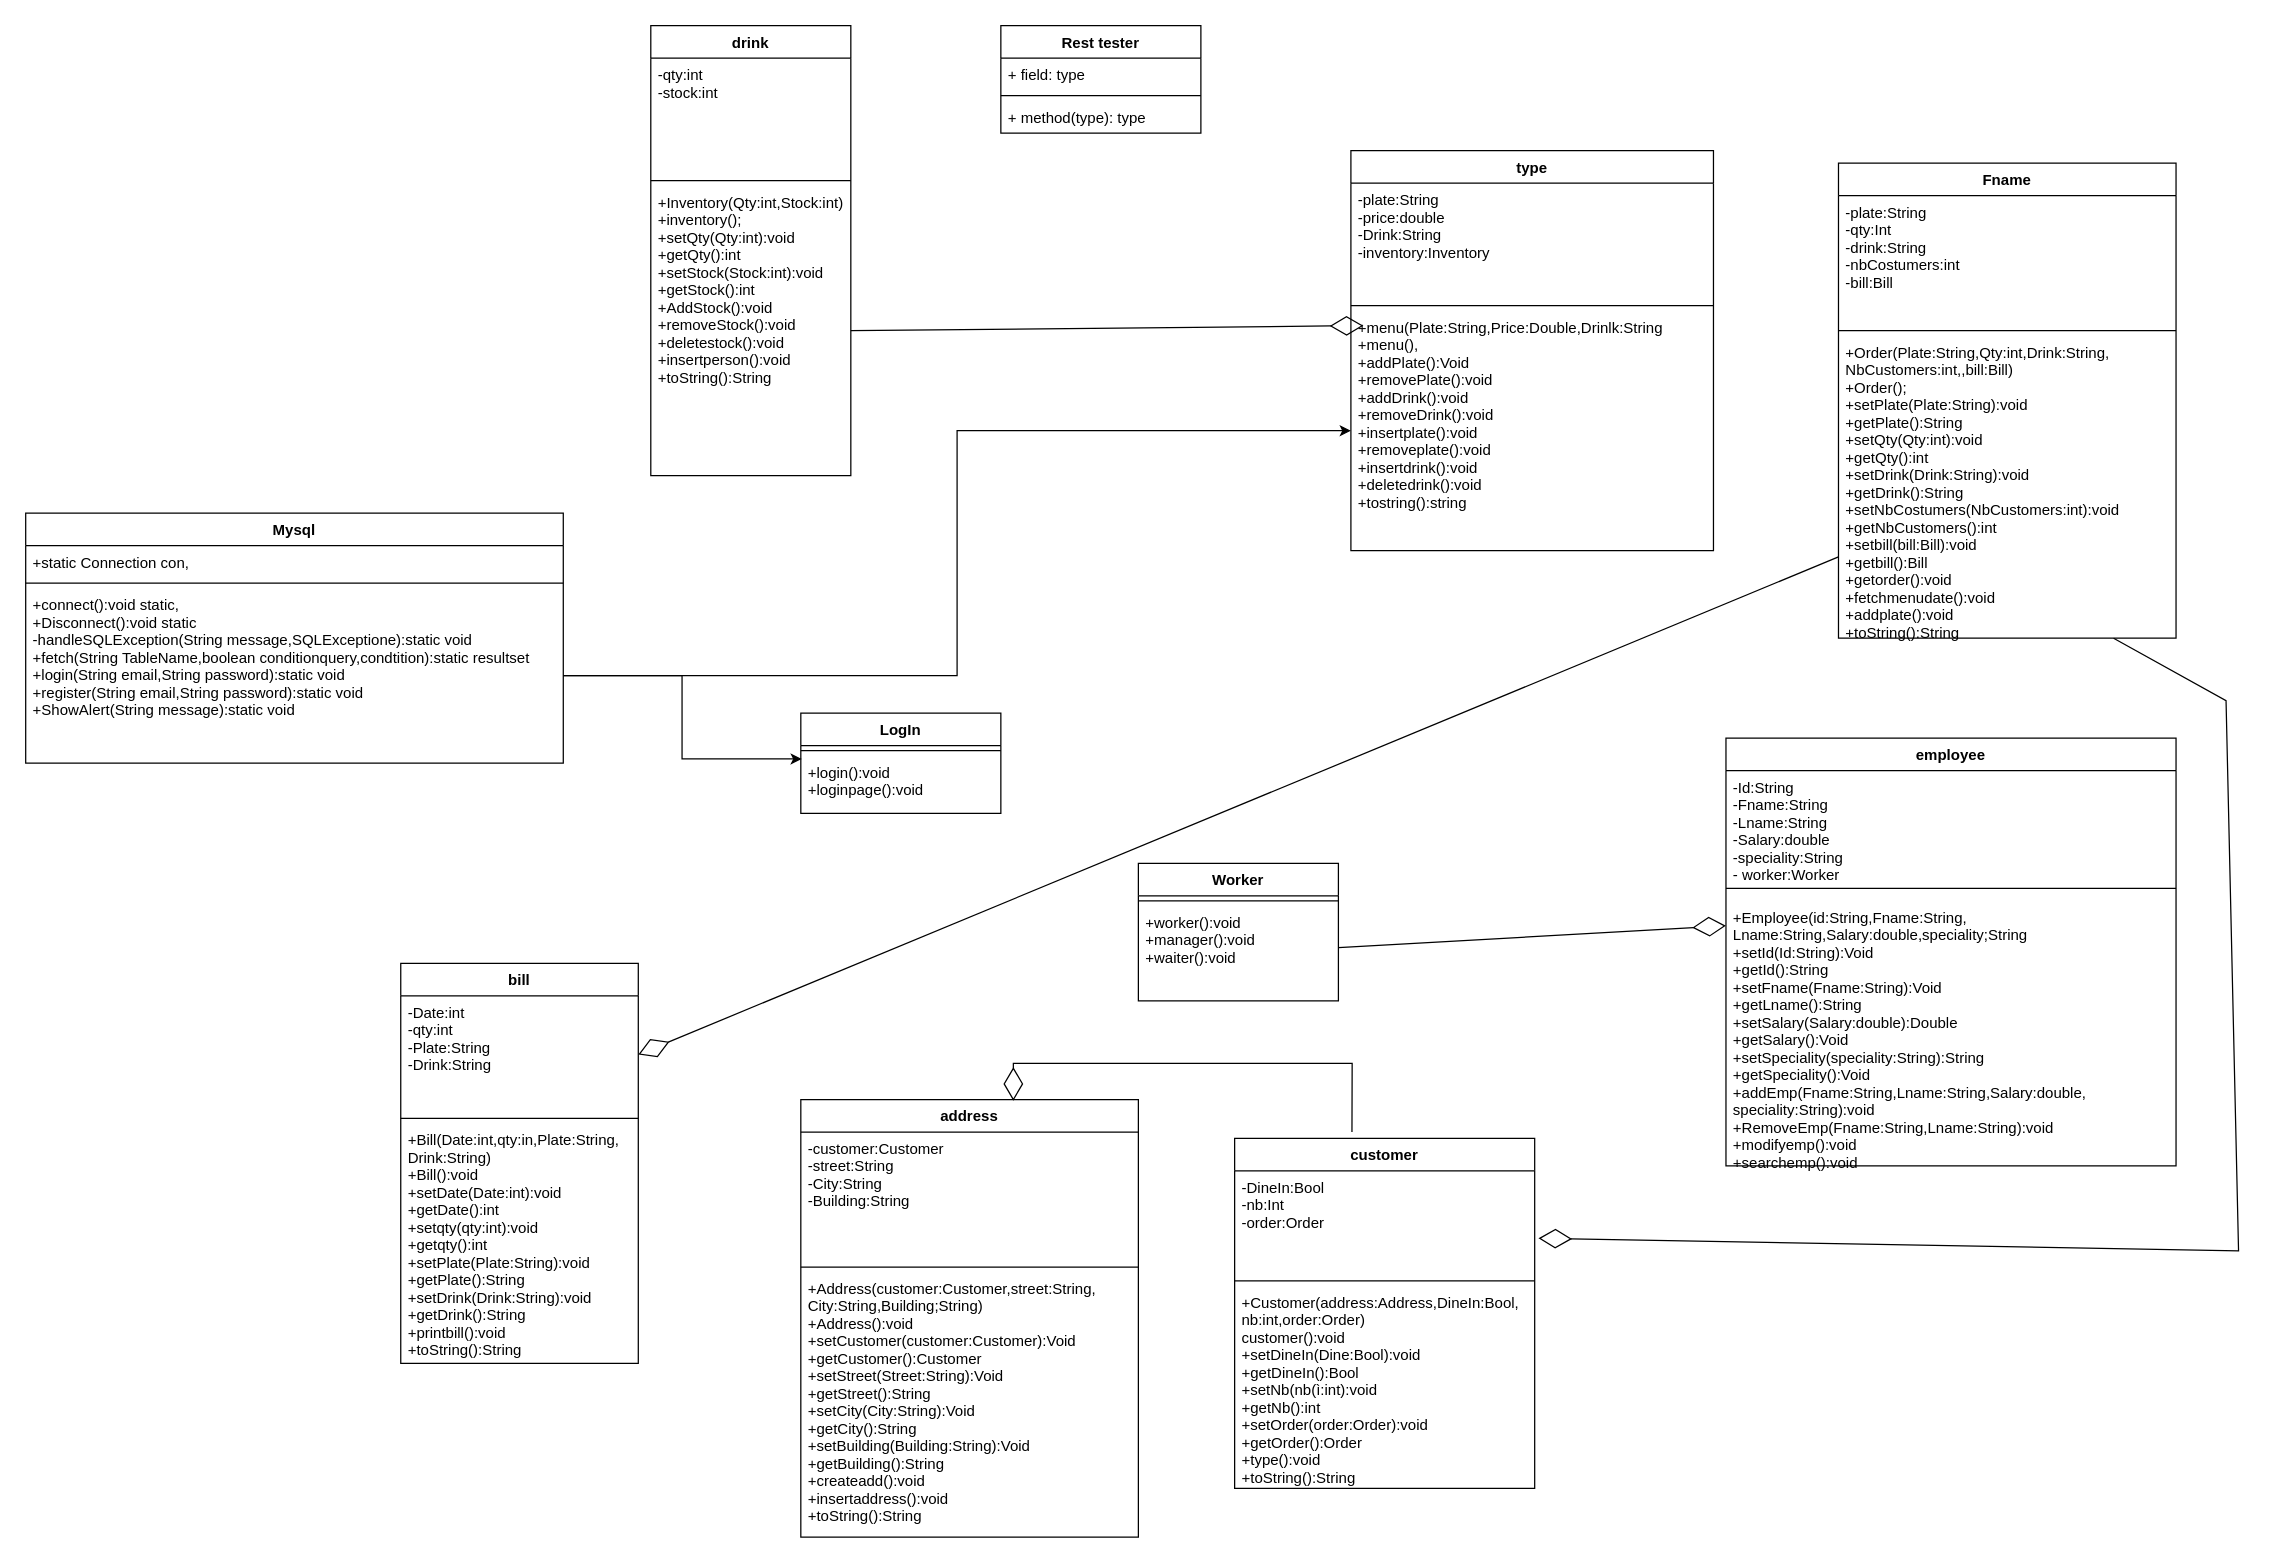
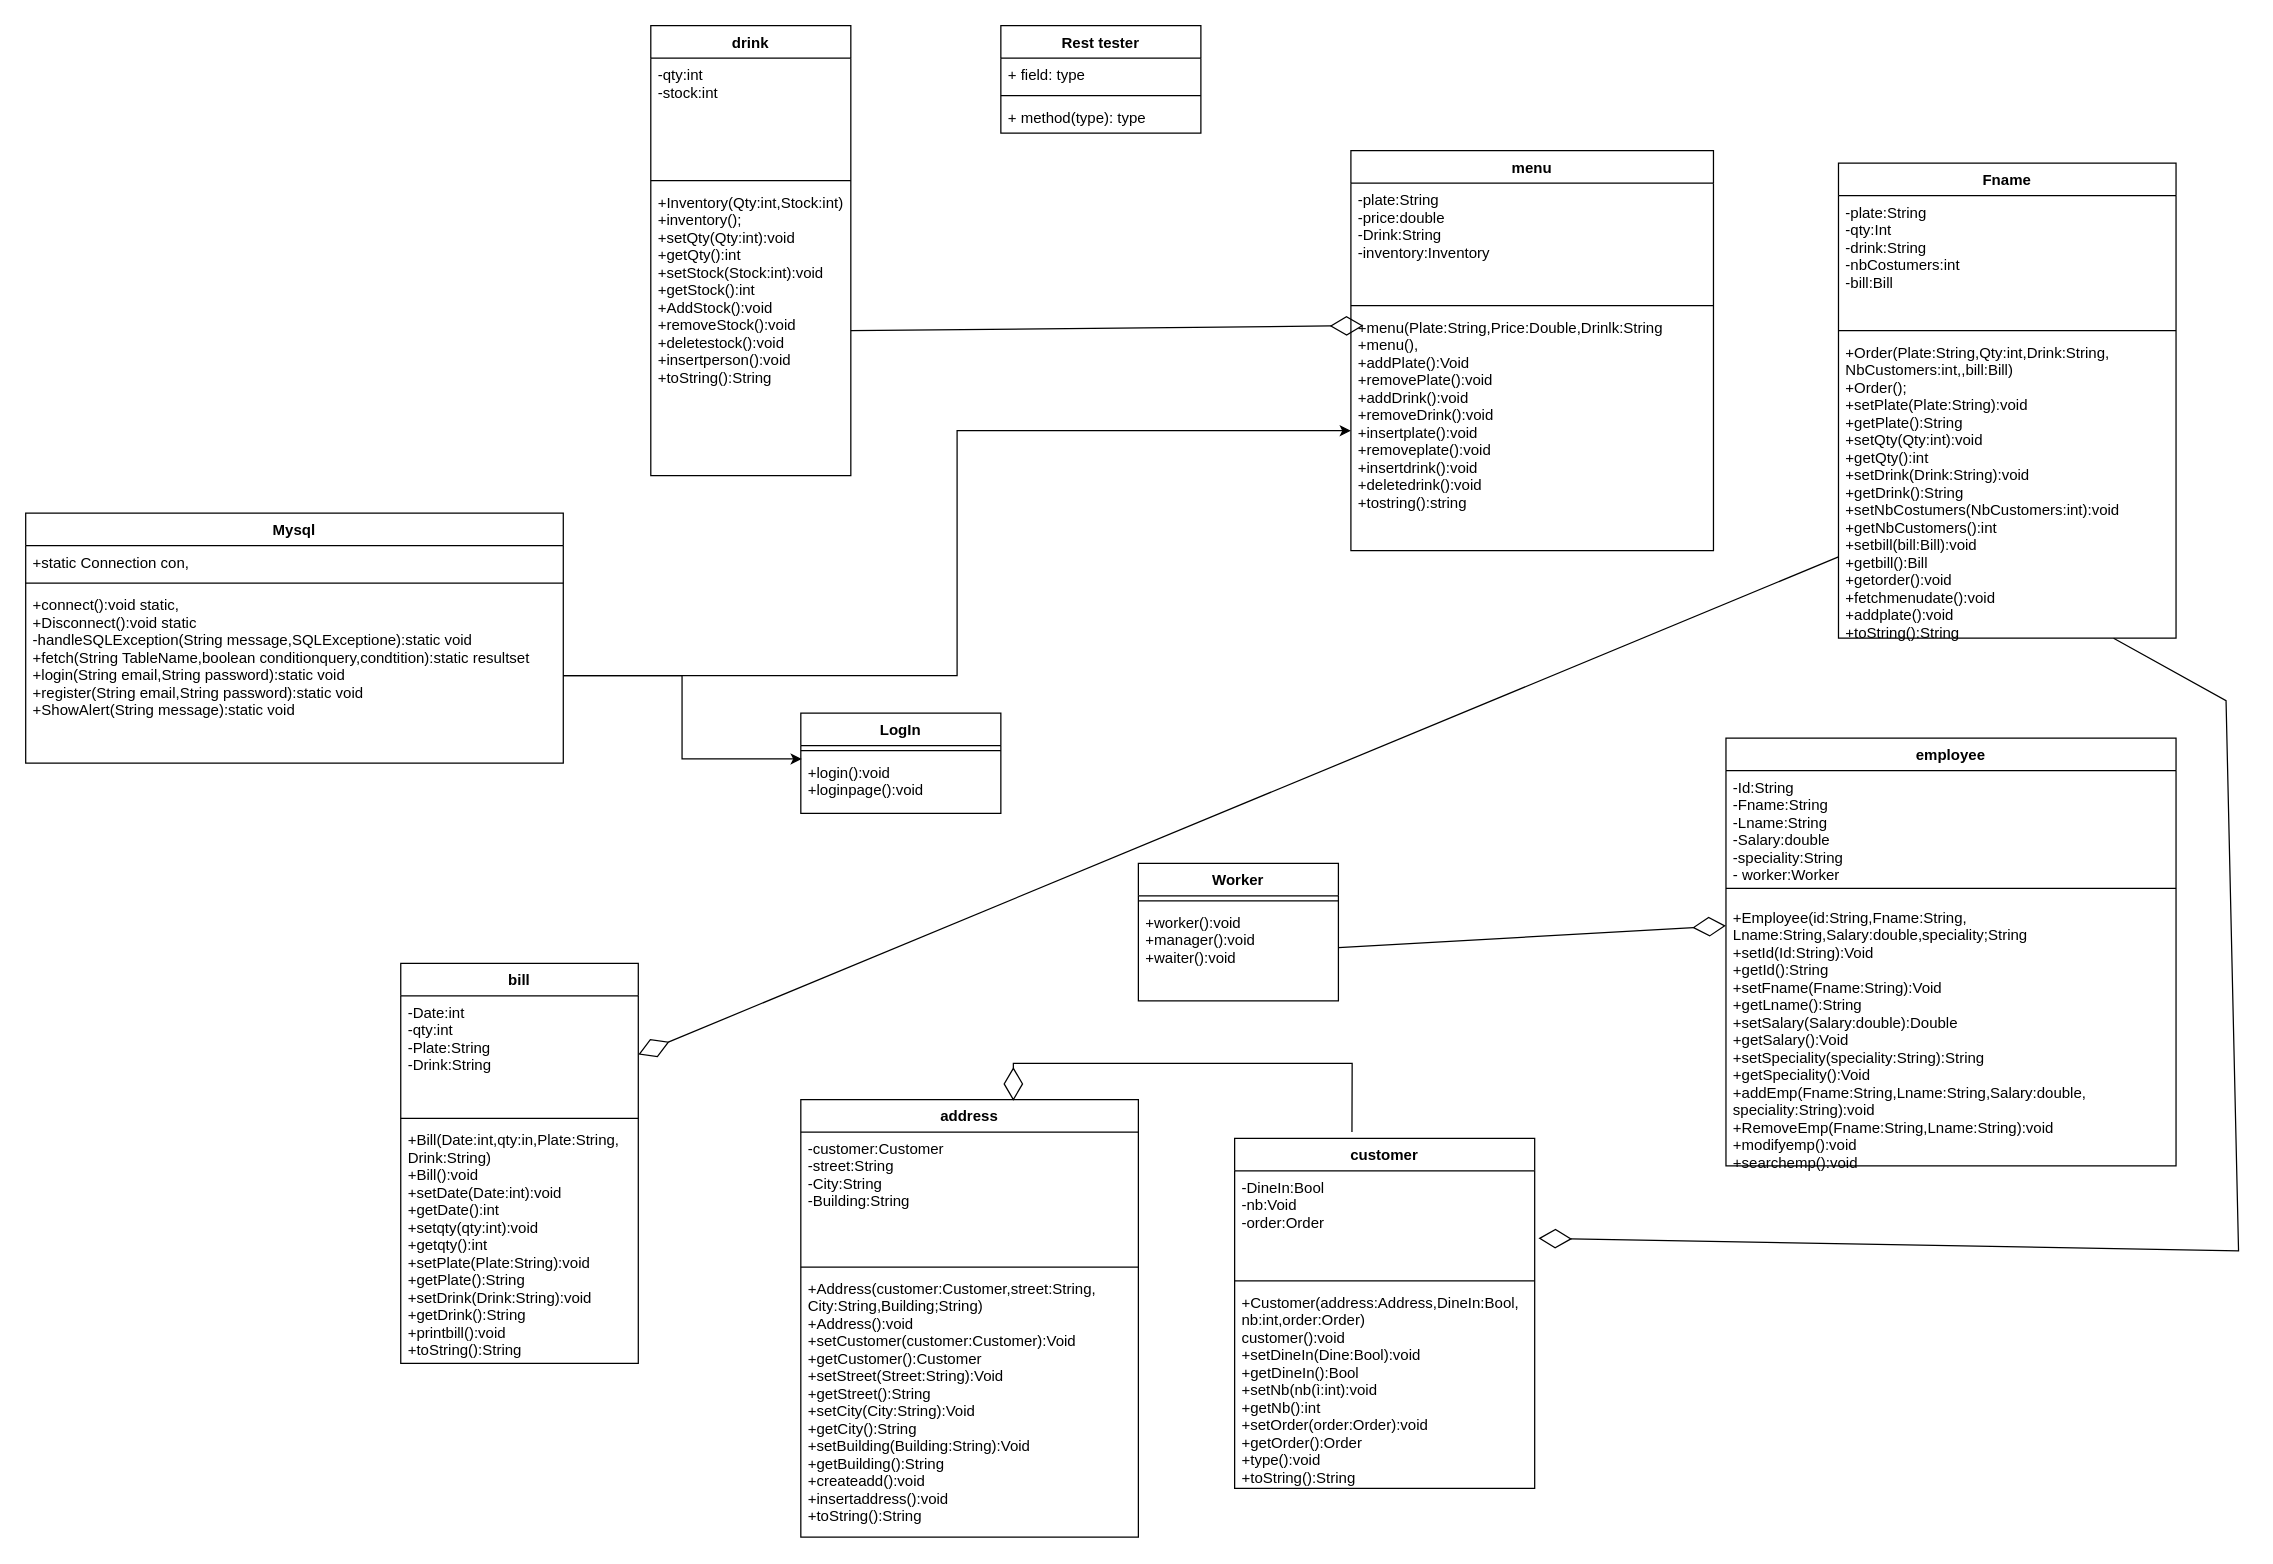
(1531, 168) -> (1531, 168)
(1286, 1188) -> (1286, 1188)
